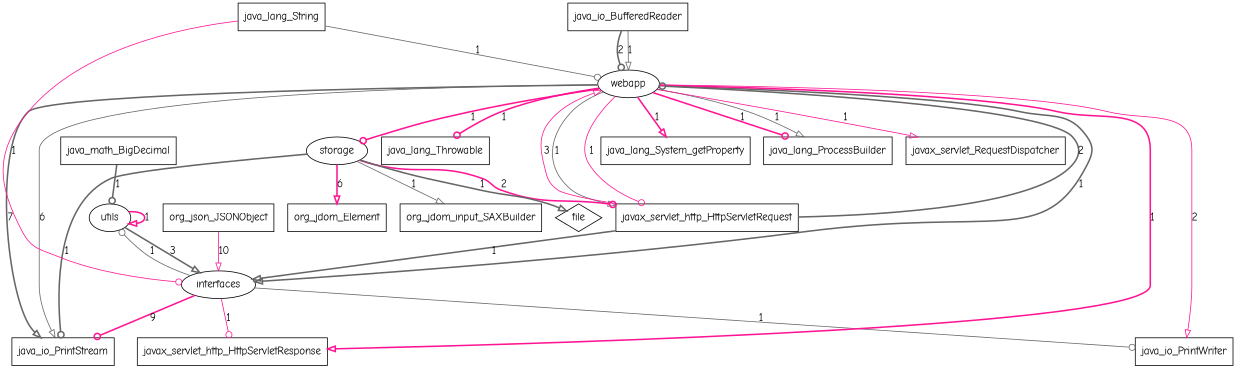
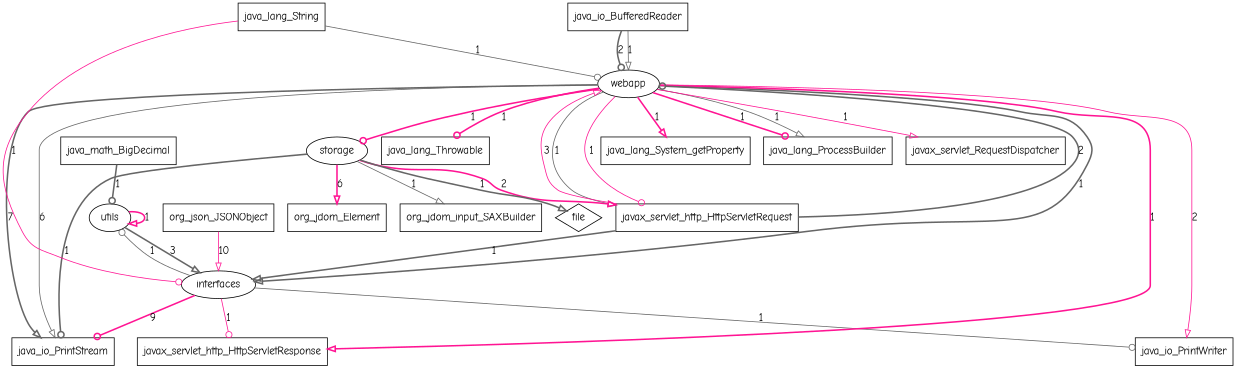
(486, 180) -> (485, 180)
